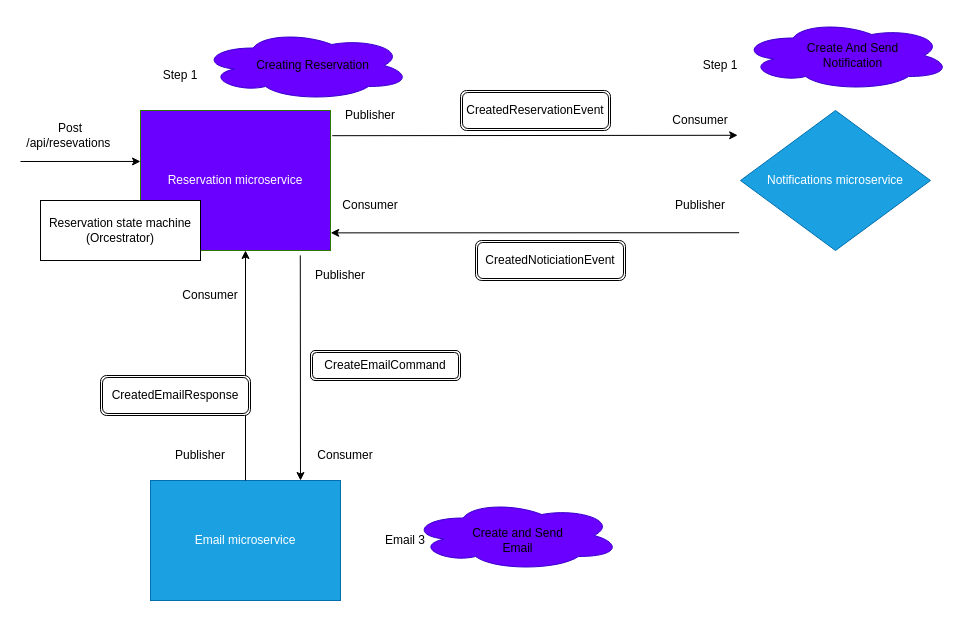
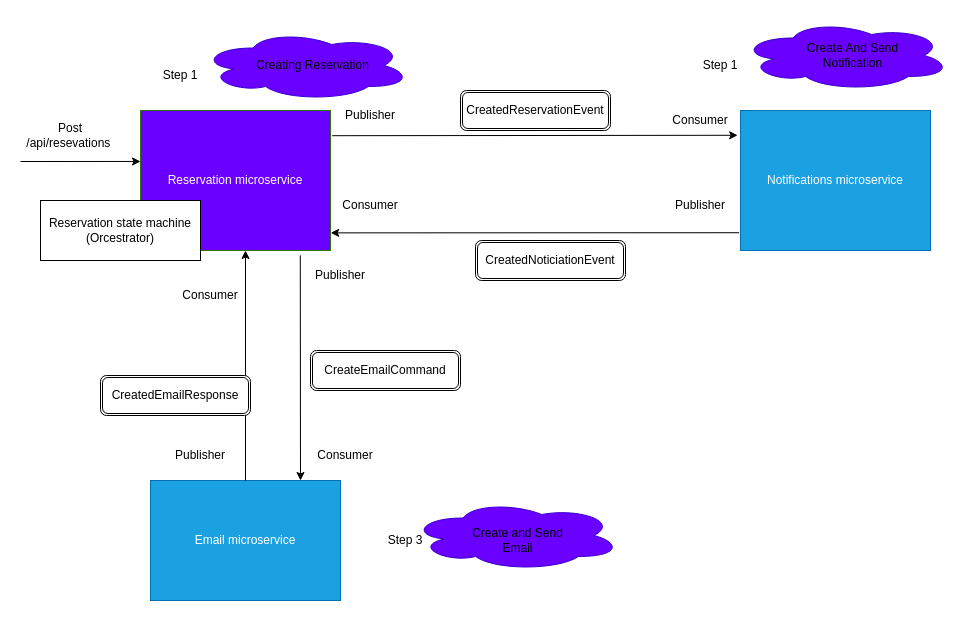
(836, 181) -> (836, 181)
(386, 366) -> (386, 371)
(406, 541) -> (406, 541)
